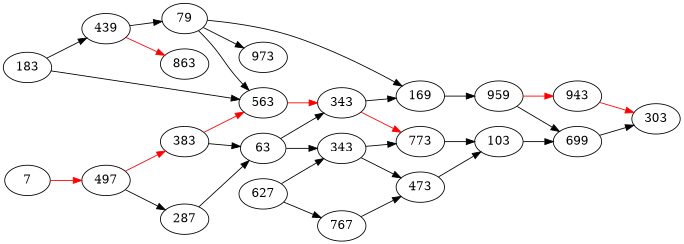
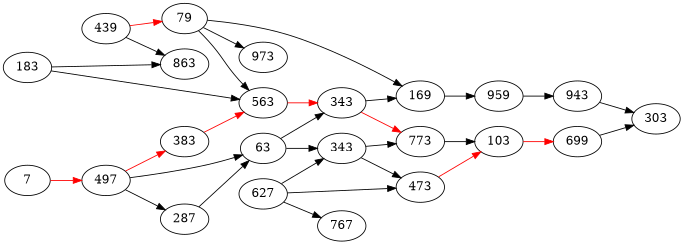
(142, 24) -> (142, 24)
(141, 45) -> (141, 45)
(63, 50) -> (102, 66)
(534, 96) -> (534, 96)
(613, 106) -> (613, 106)
(535, 117) -> none
(534, 142) -> (534, 142)
(220, 145) -> (183, 170)
(456, 167) -> (456, 167)
(377, 208) -> (337, 191)
